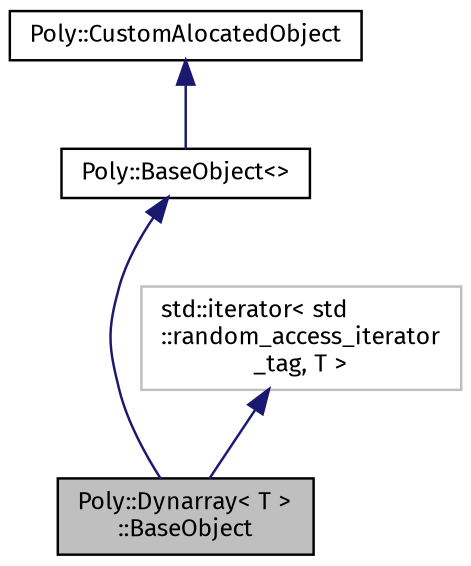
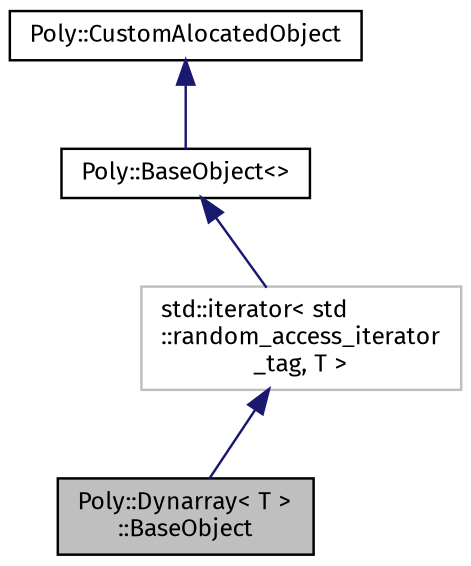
(111, 349) -> (241, 253)
